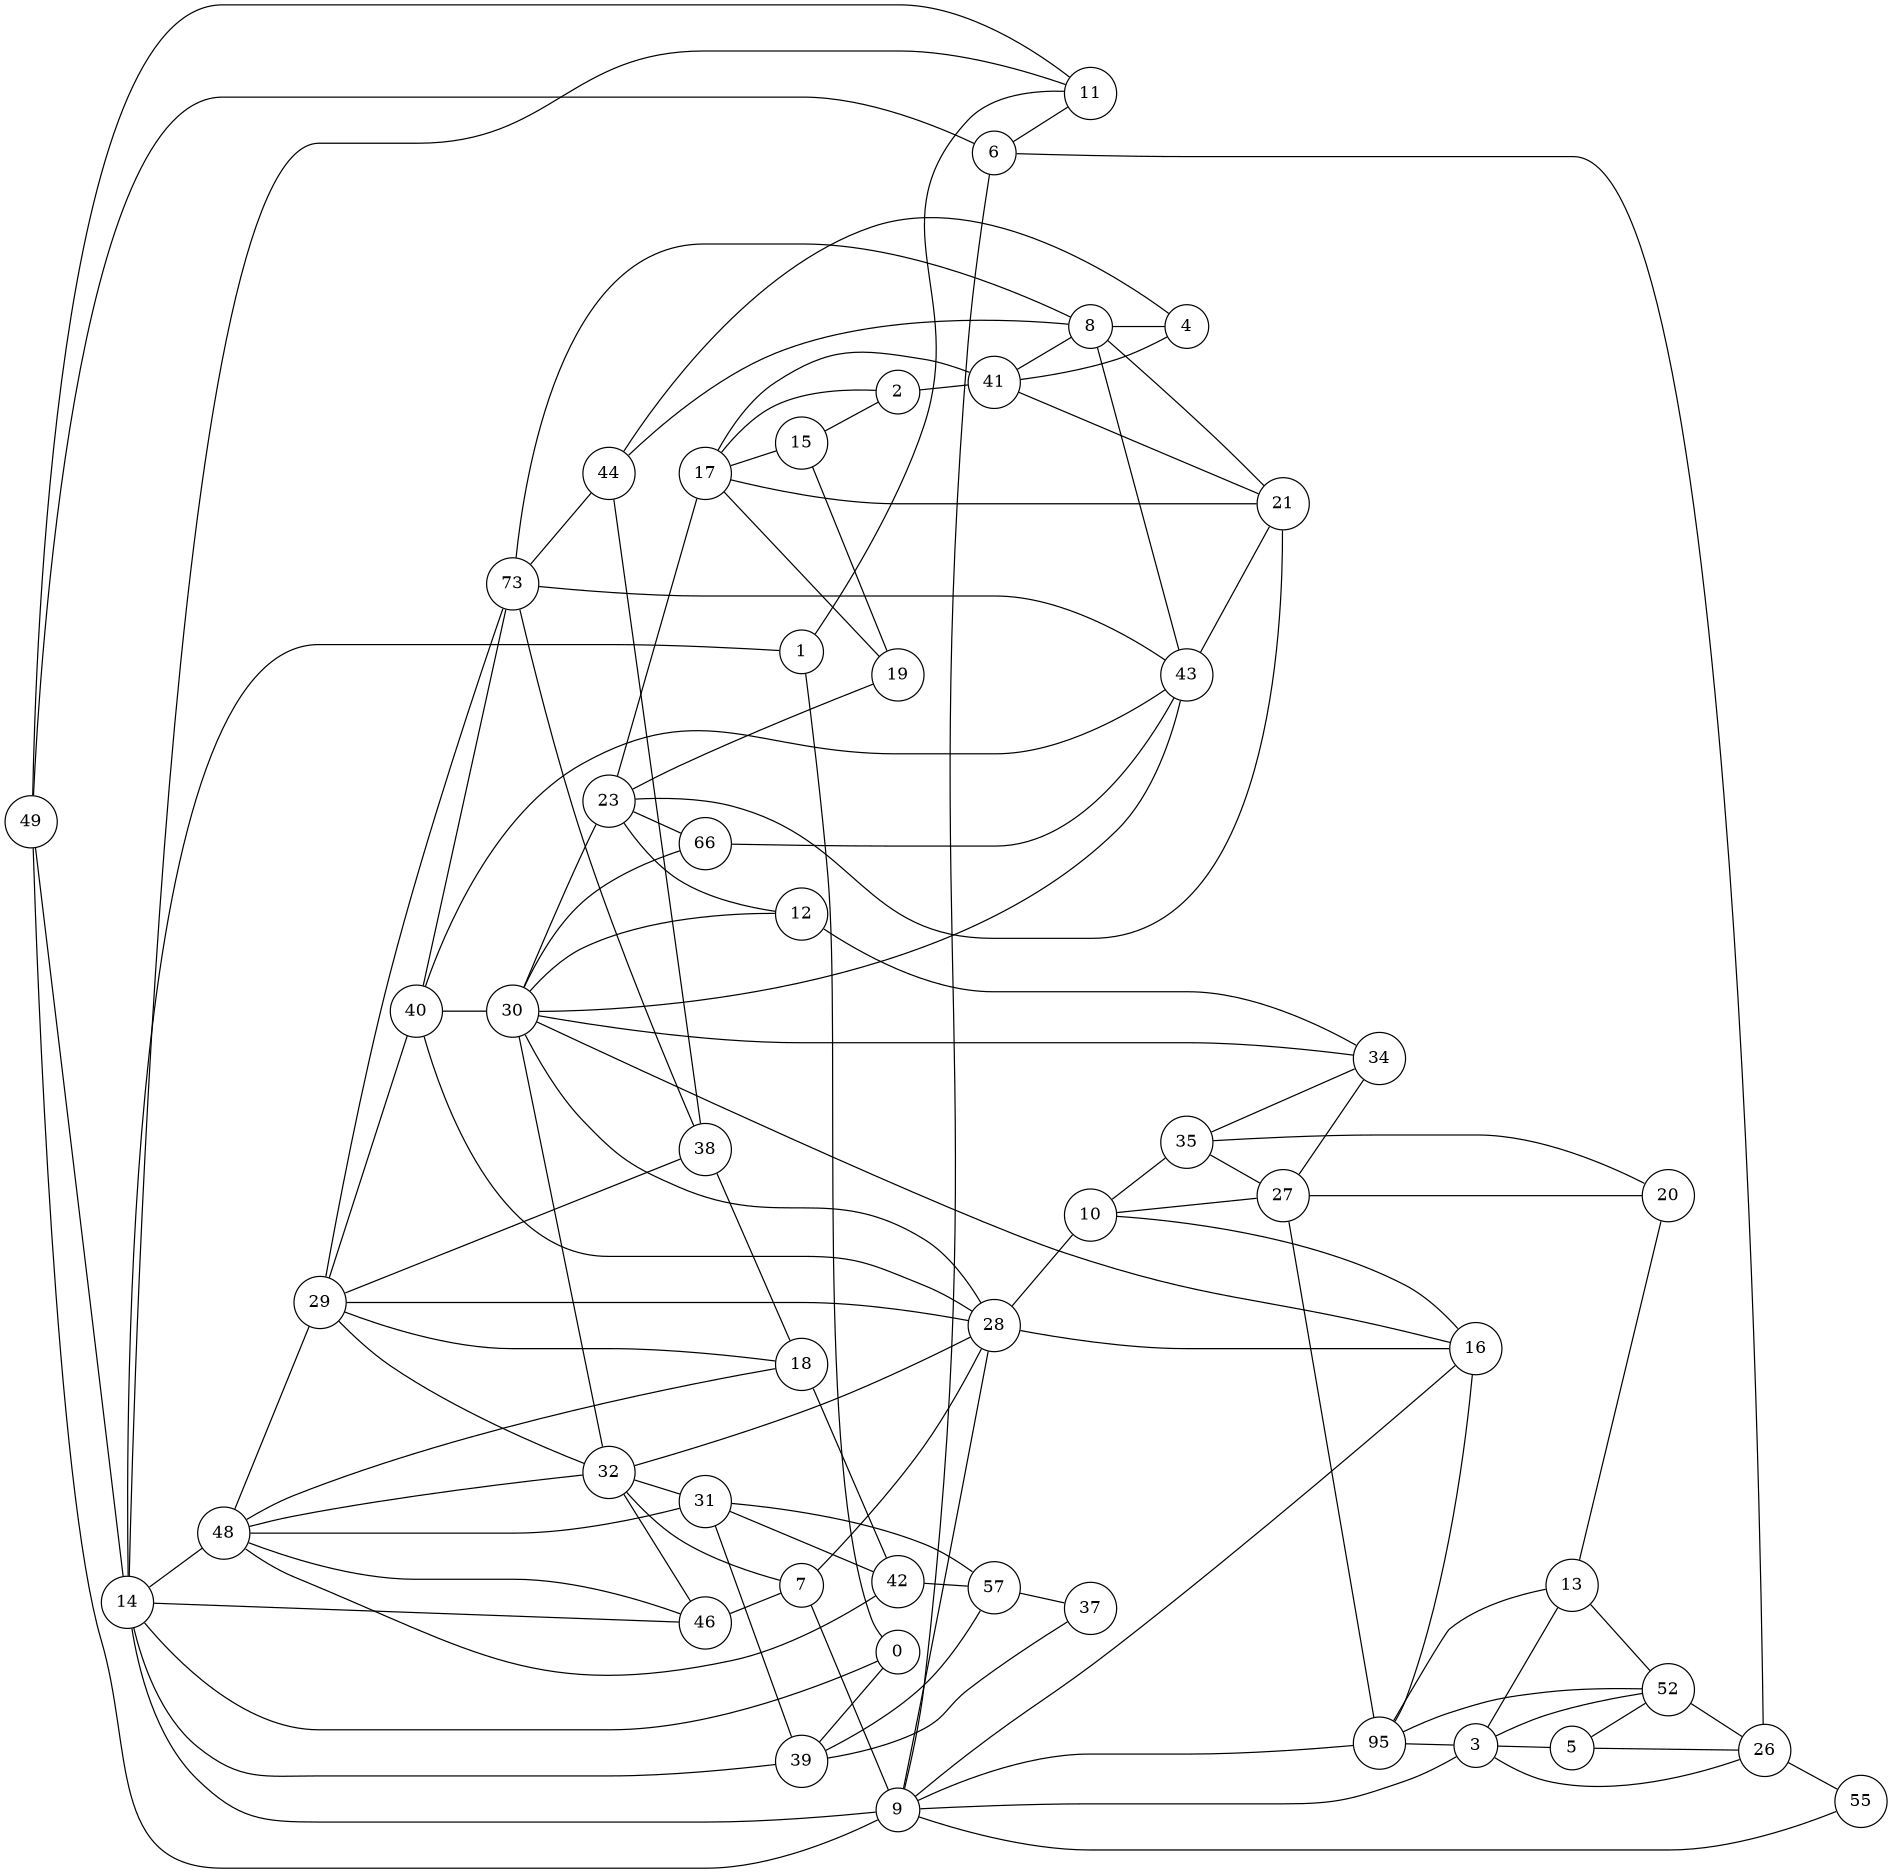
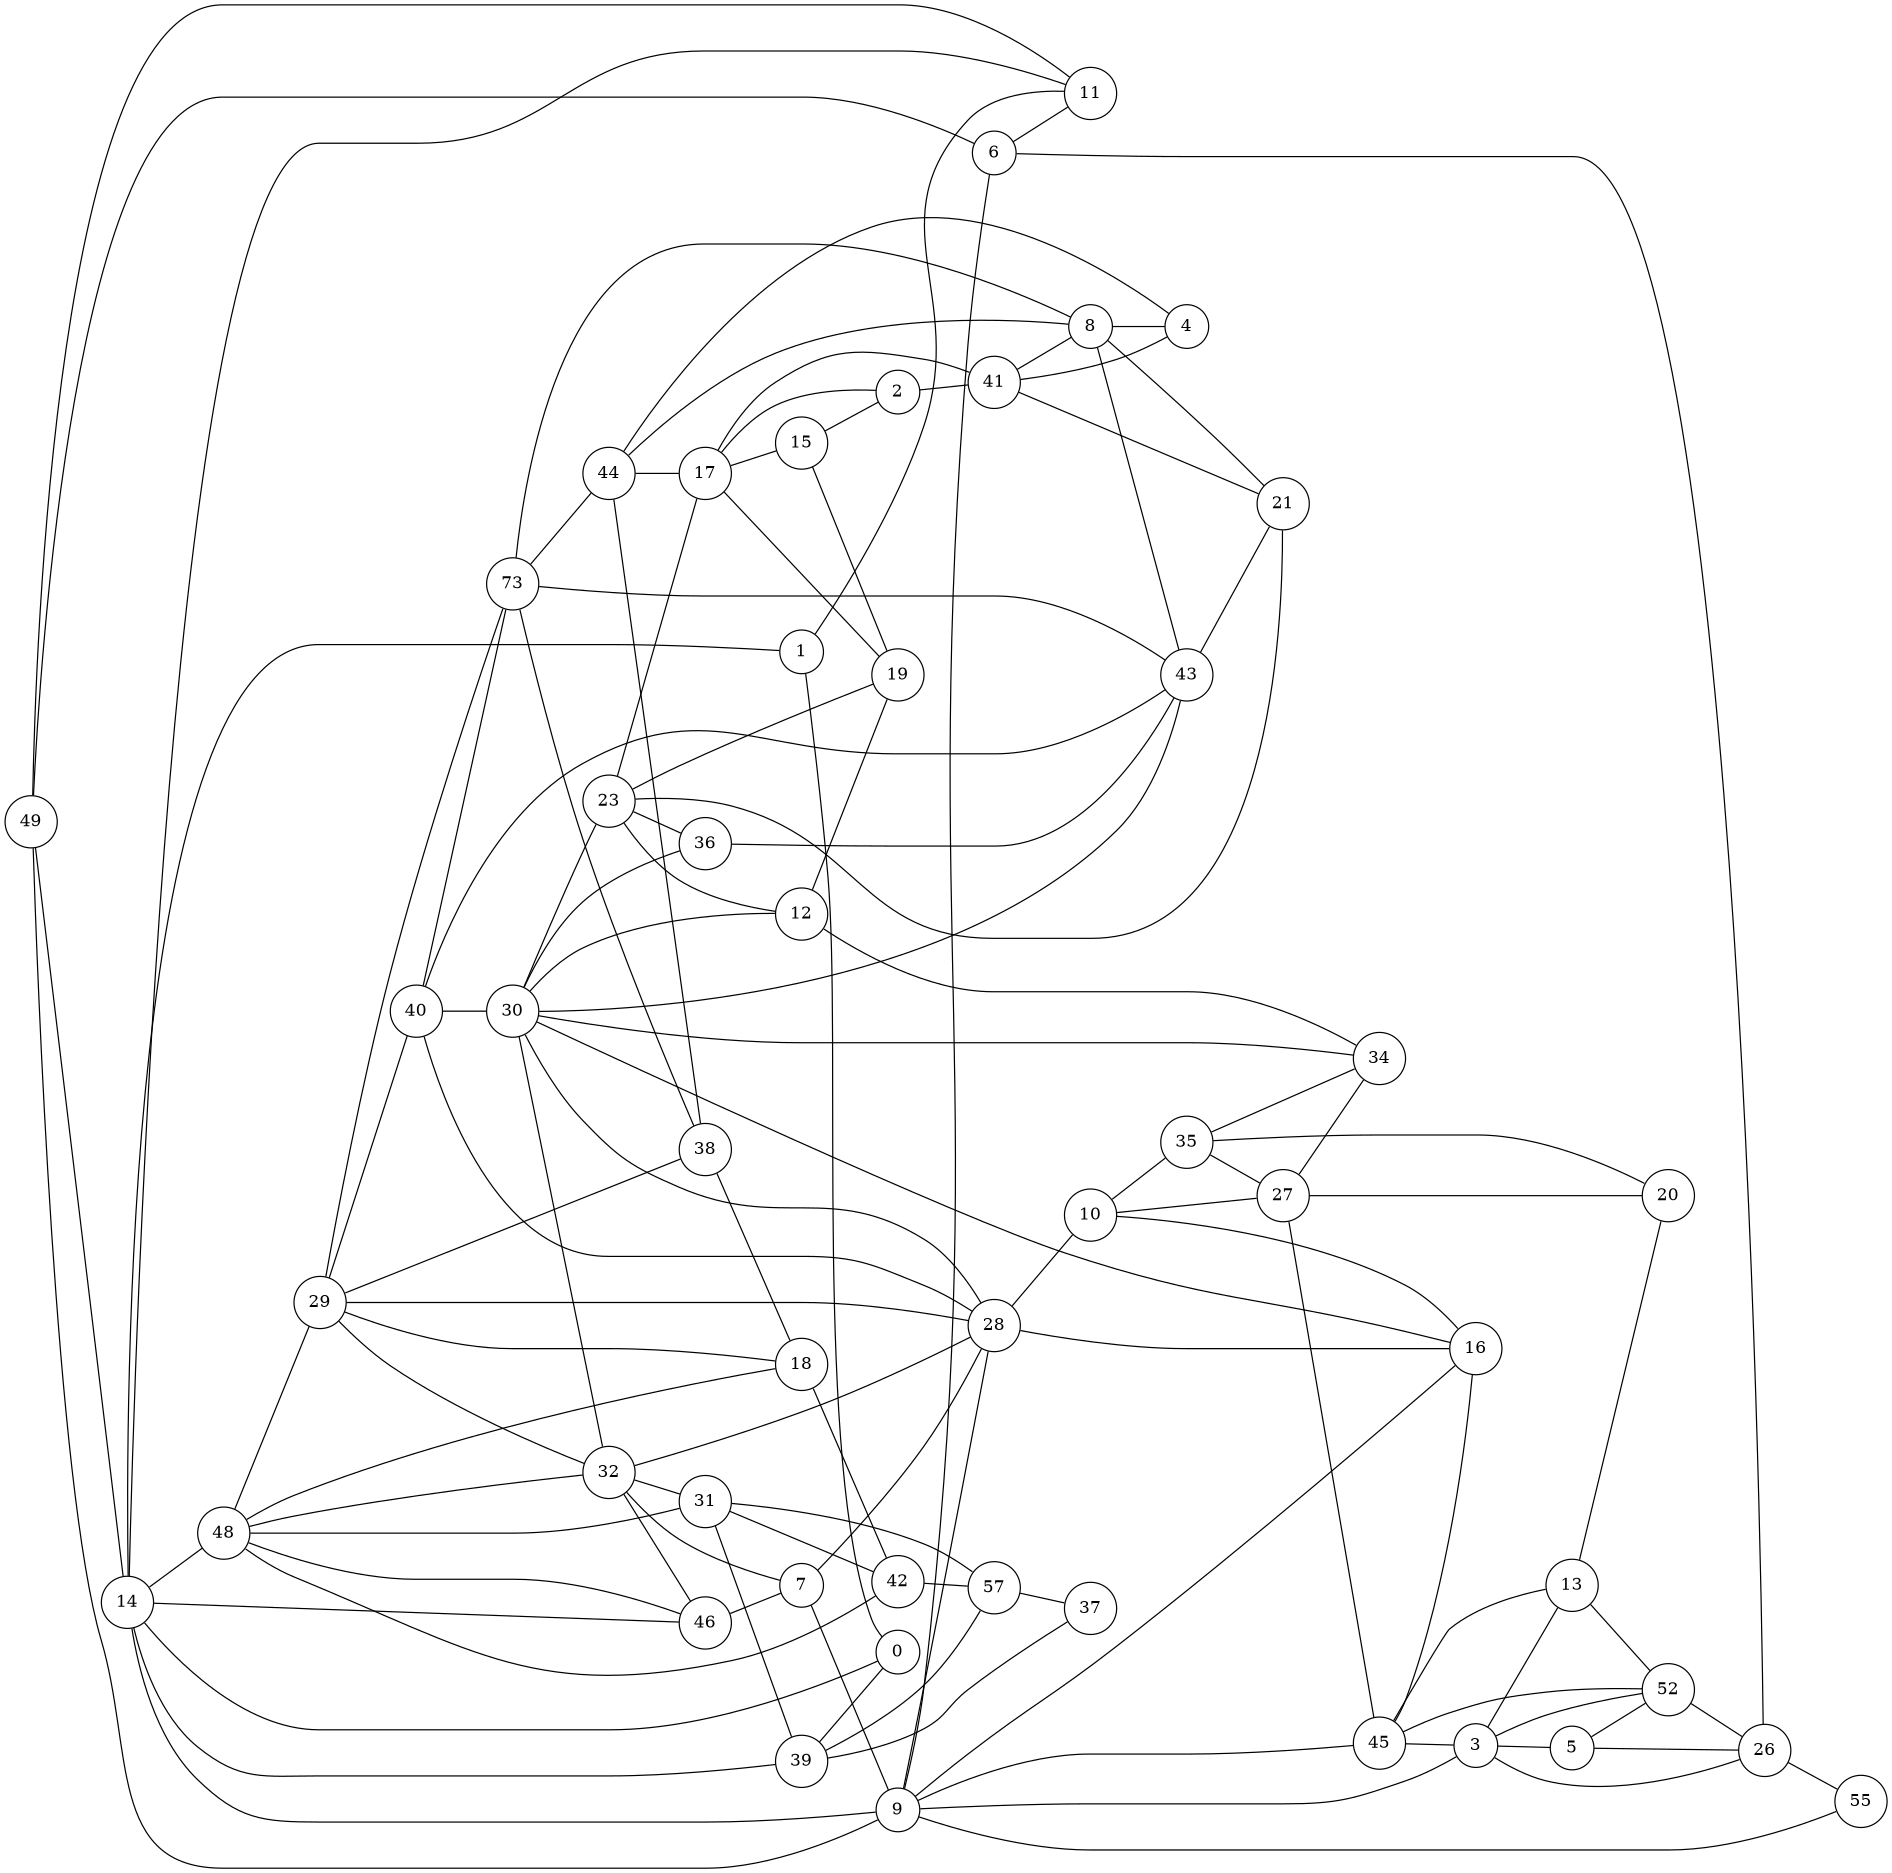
(993, 504) -> (657, 473)
none -> (850, 795)
(705, 844) -> (705, 844)
(1379, 1743) -> (1379, 1743)
